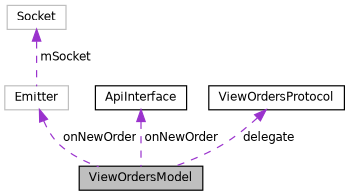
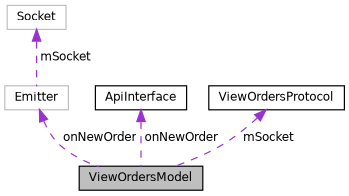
(267, 138) -> (267, 138)
